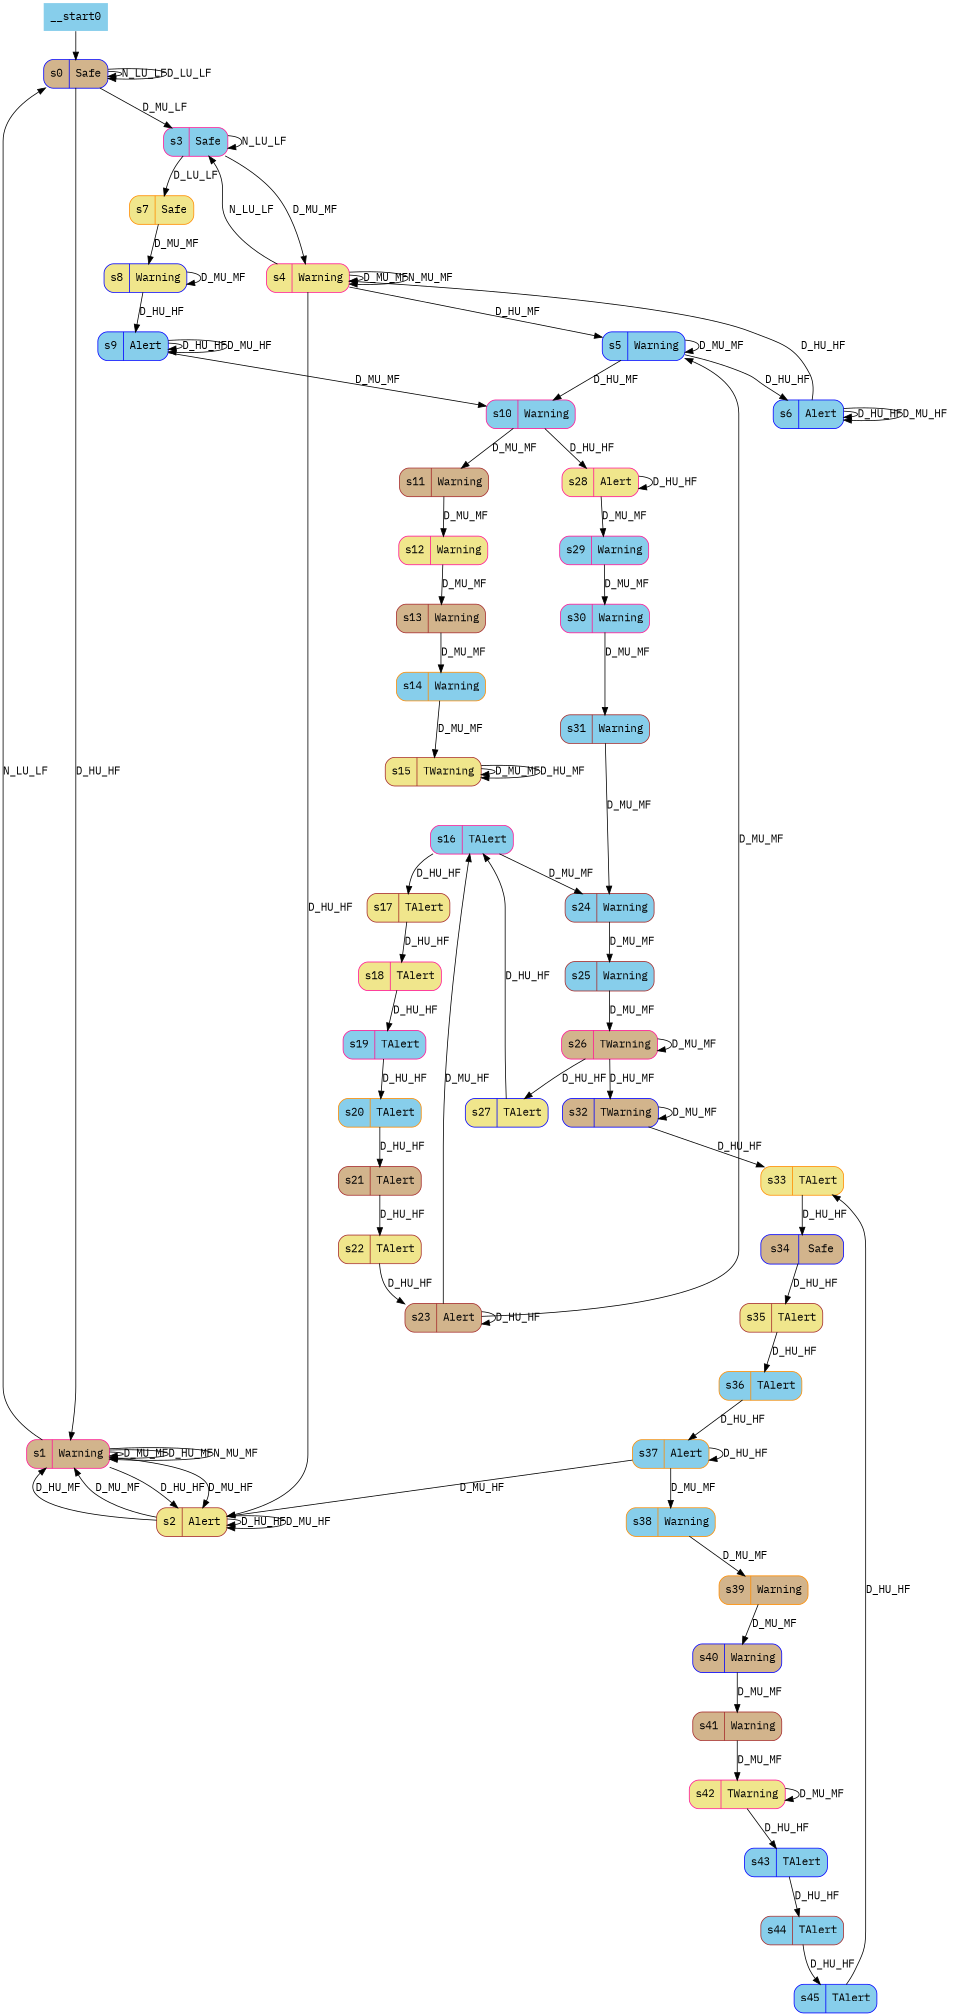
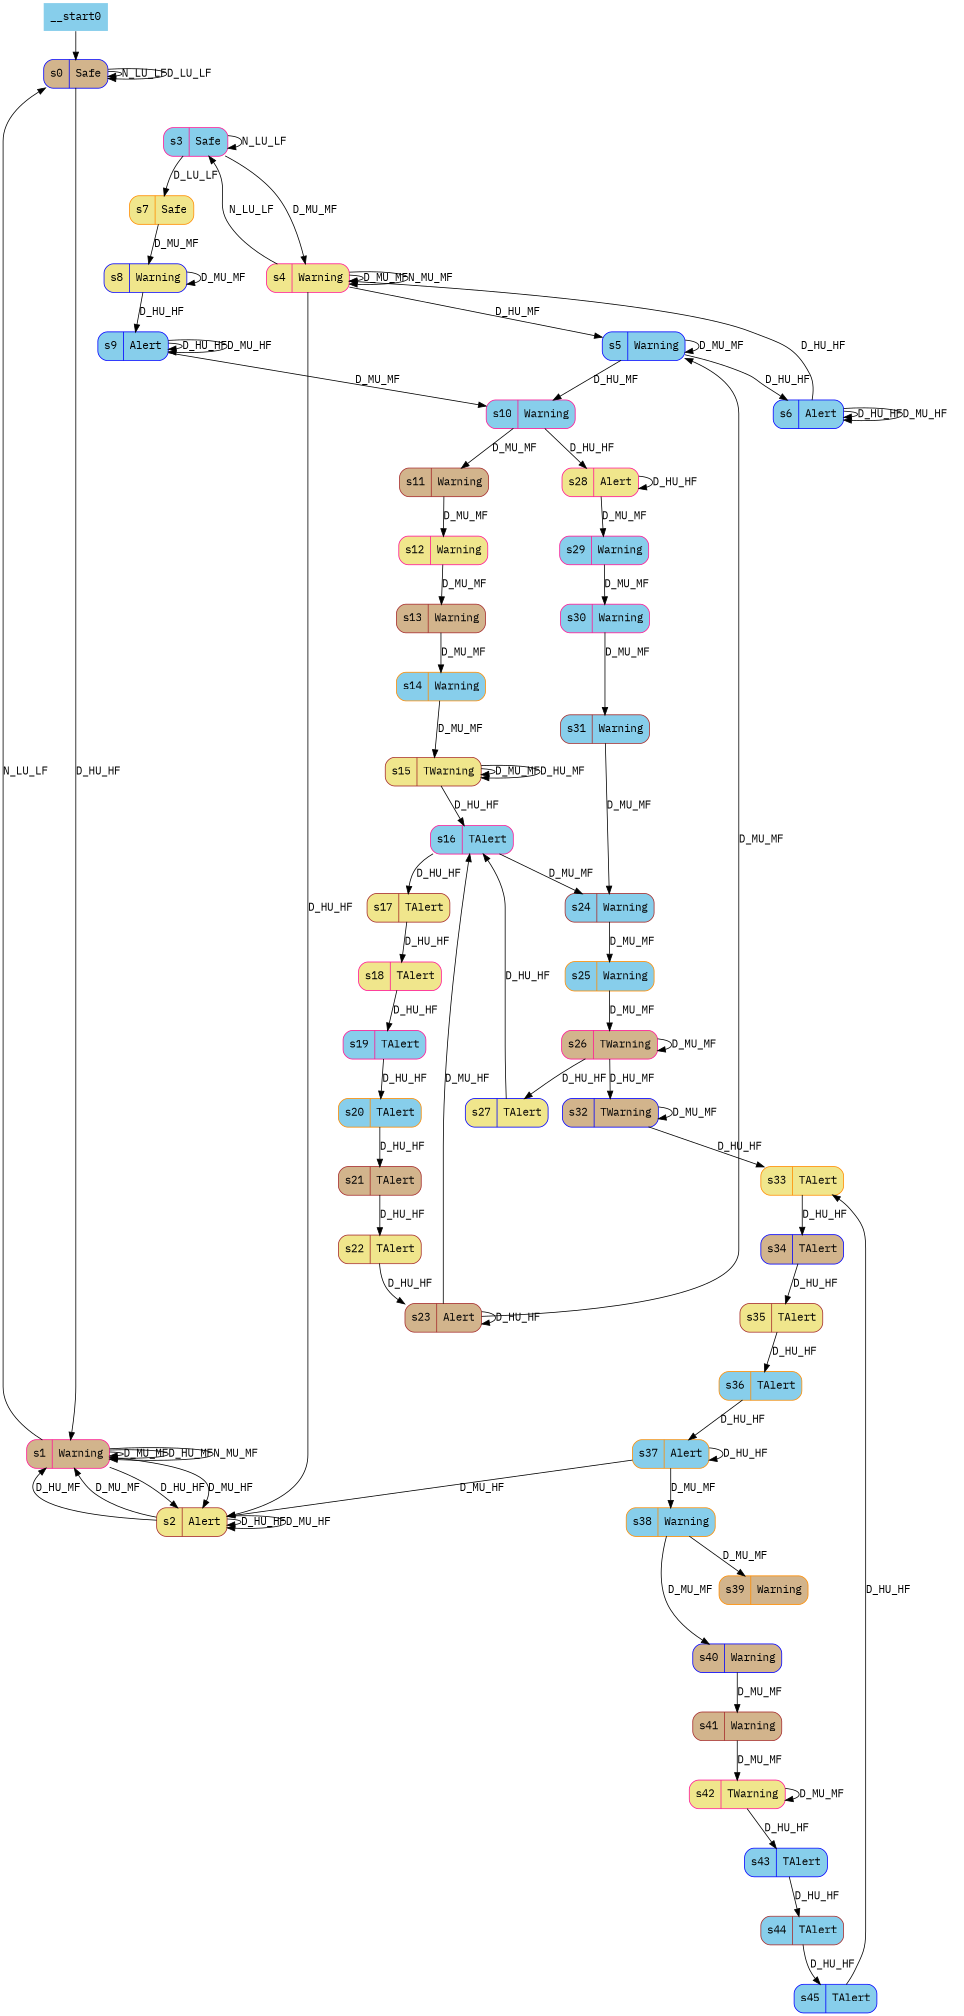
(132, 106) -> none
none -> (451, 802)
(610, 976) -> (610, 976)
(821, 1249) -> (818, 1249)
(752, 1621) -> (664, 1595)
